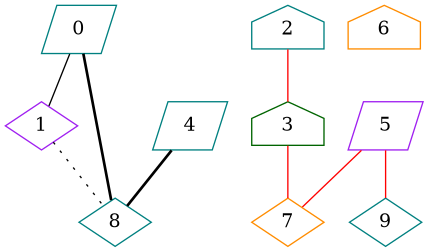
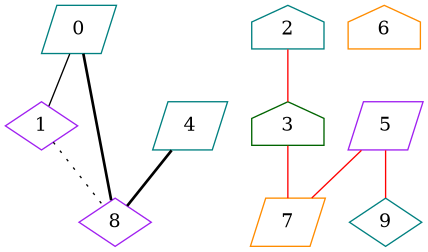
(115, 222) -> (115, 222)
(288, 222) -> (288, 222)
